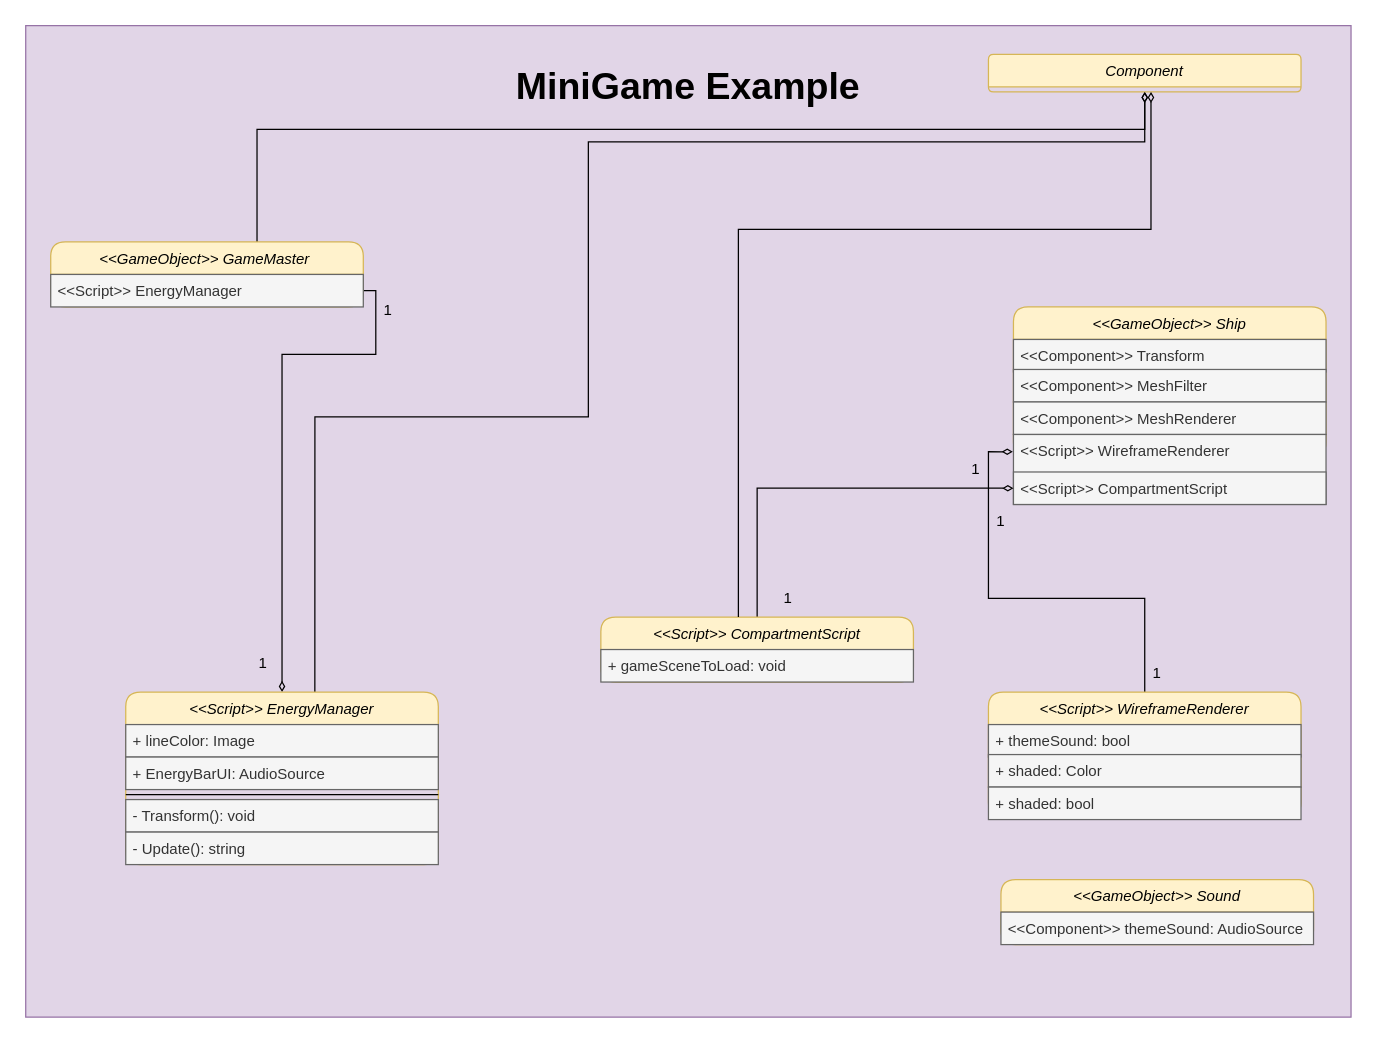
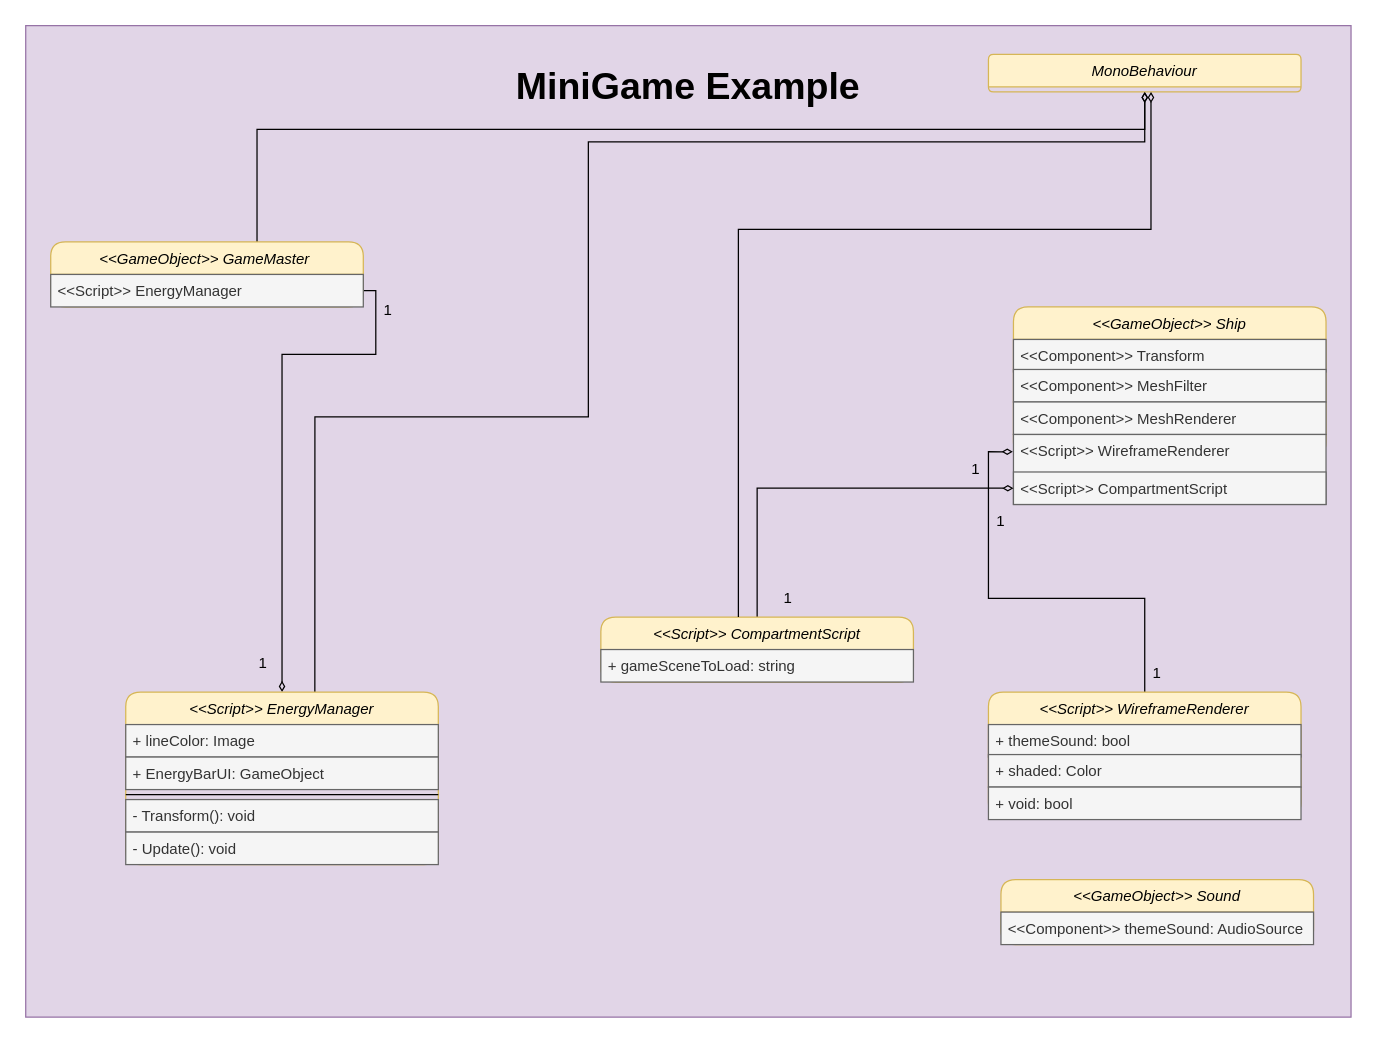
(1144, 71) -> (1144, 71)
(696, 666) -> (705, 666)
(234, 774) -> (232, 774)
(1046, 804) -> (1036, 804)
(200, 849) -> (192, 849)
